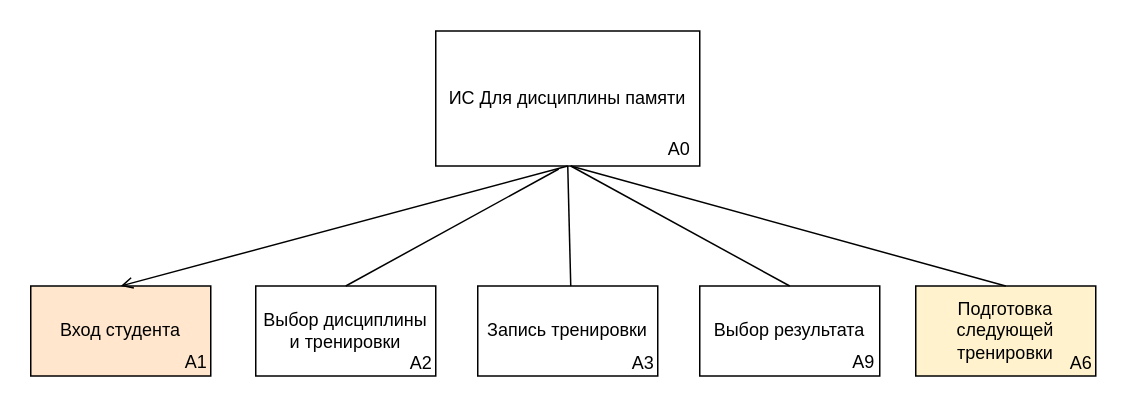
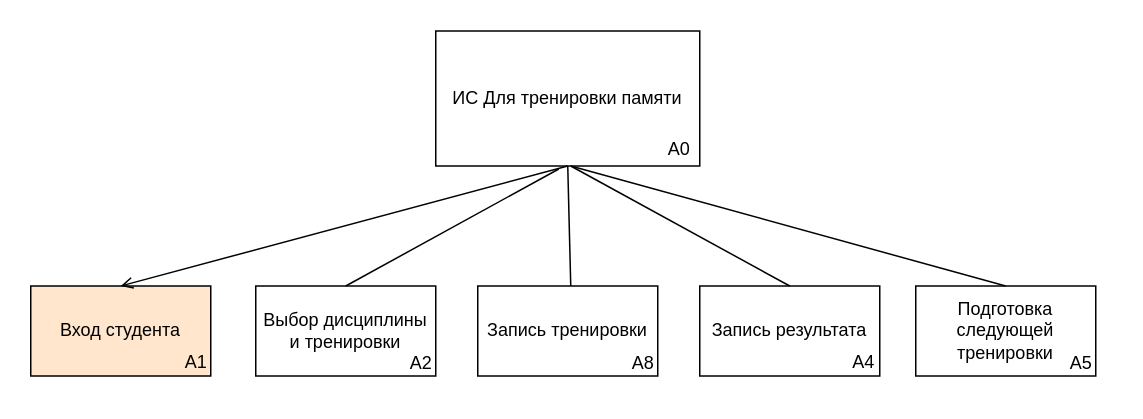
(568, 98) -> (568, 98)
(790, 331) -> (790, 331)
(1006, 331) -> (1006, 331)
(864, 362) -> (864, 362)
(644, 364) -> (644, 364)
(1082, 364) -> (1082, 364)
